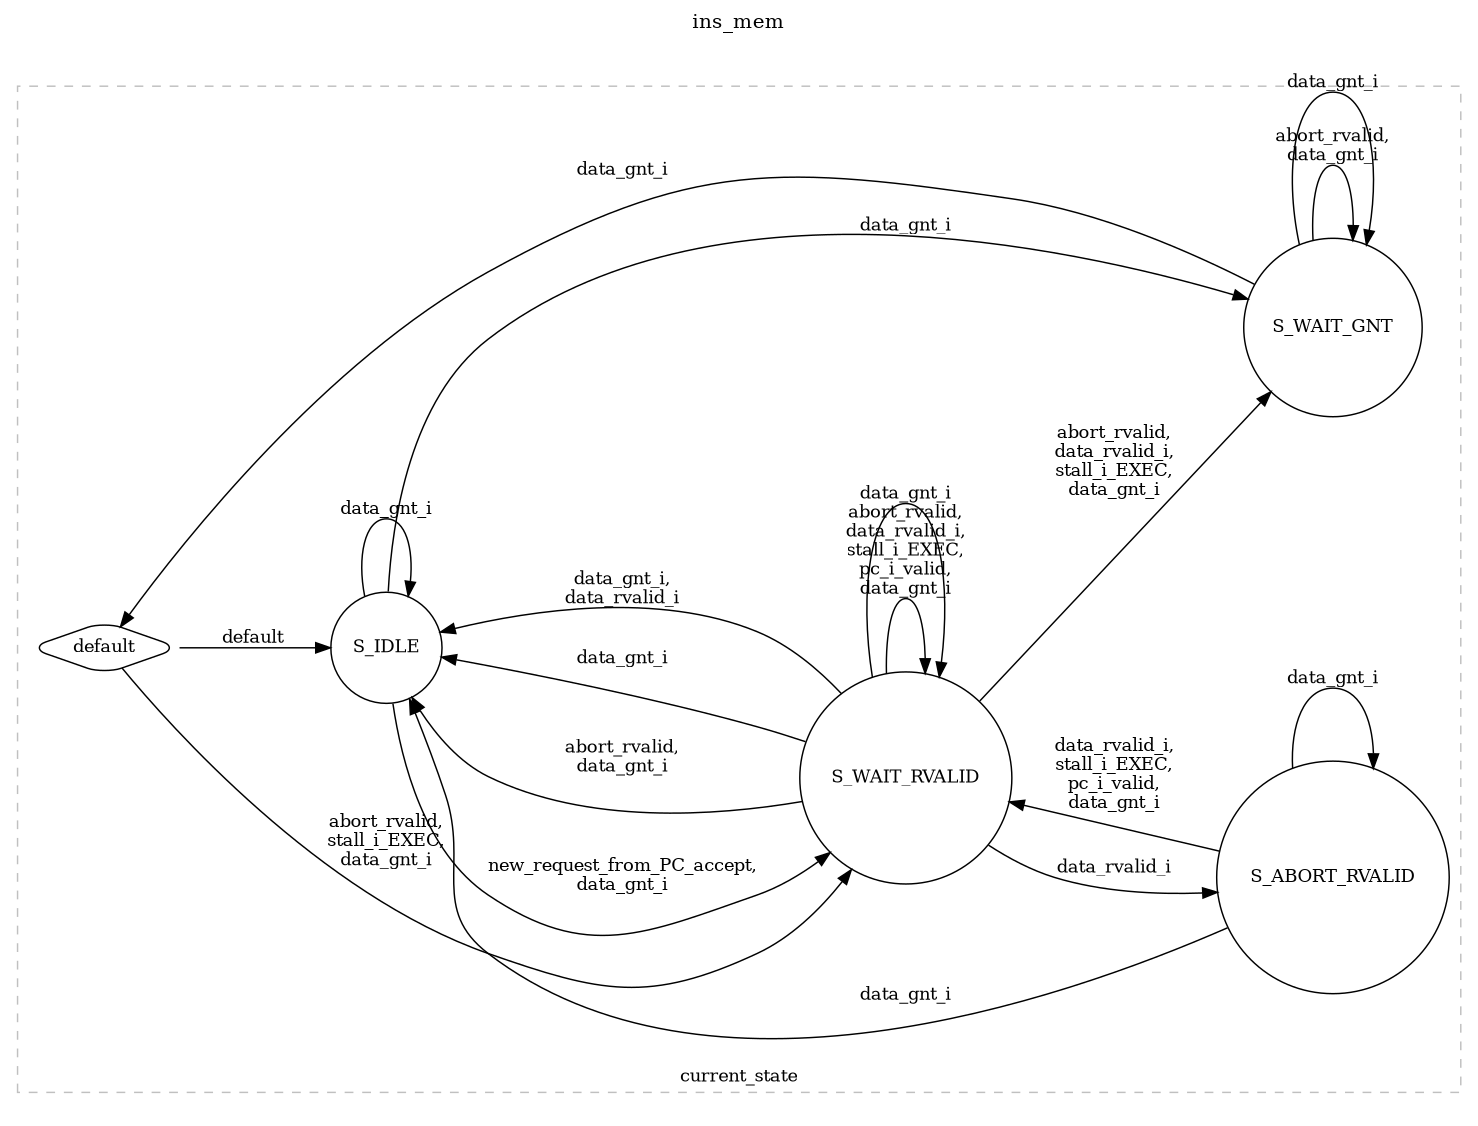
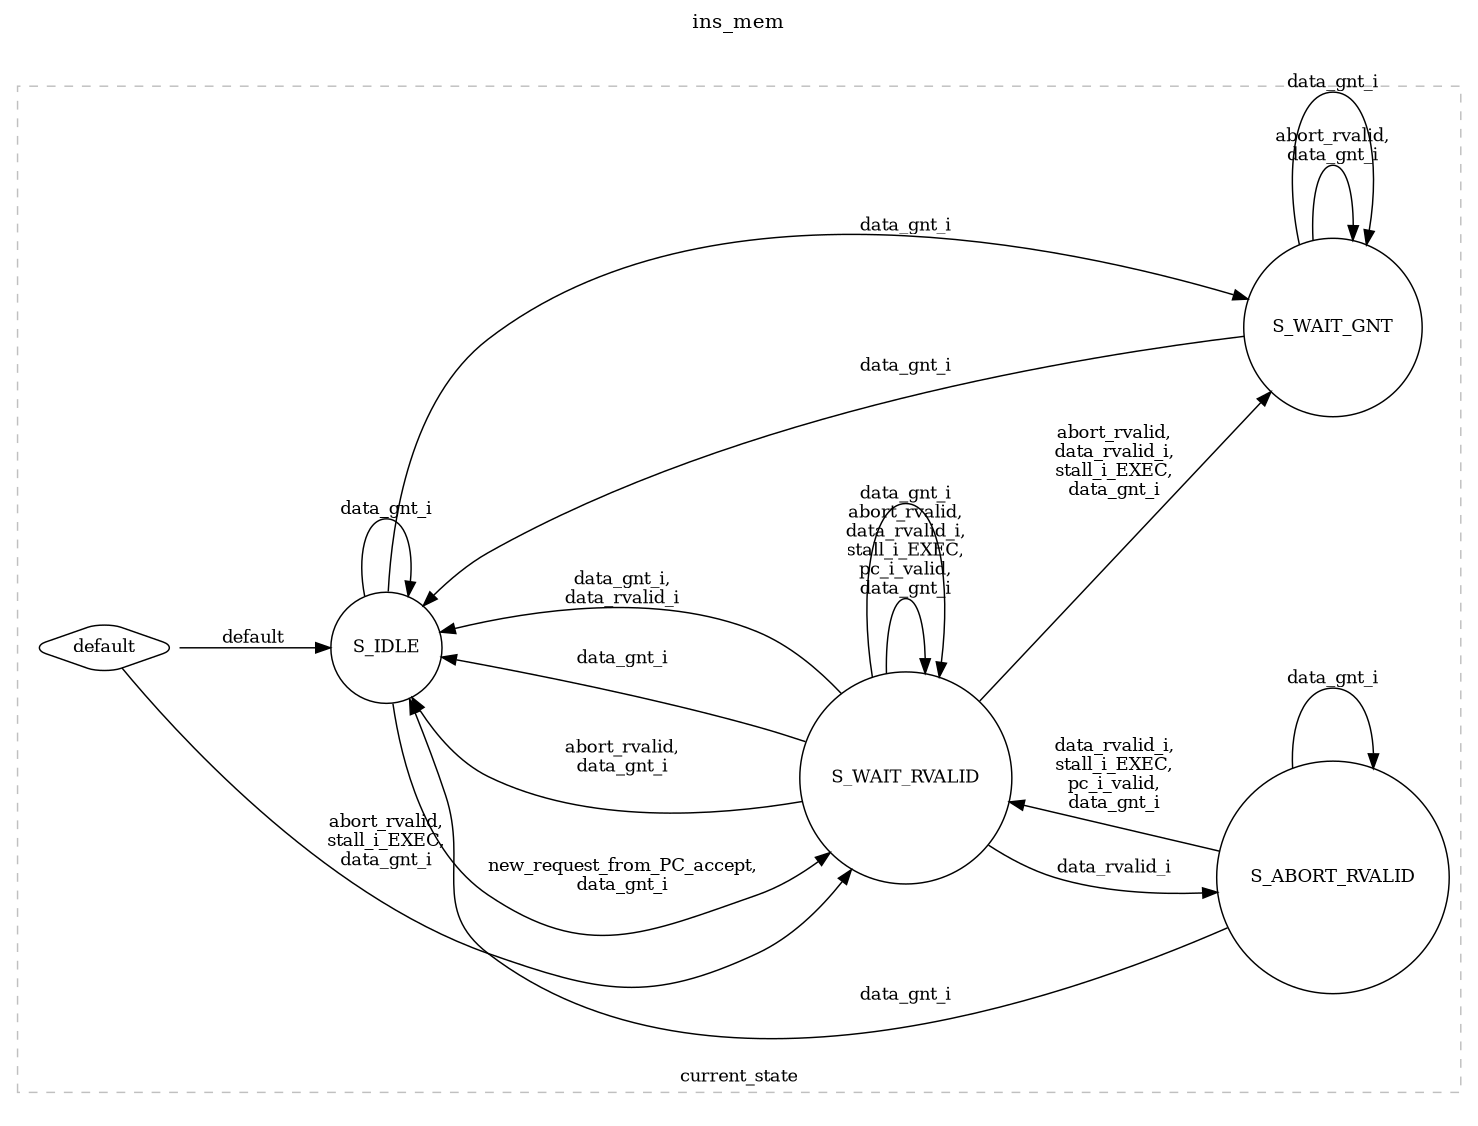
(624, 208) -> (823, 420)
